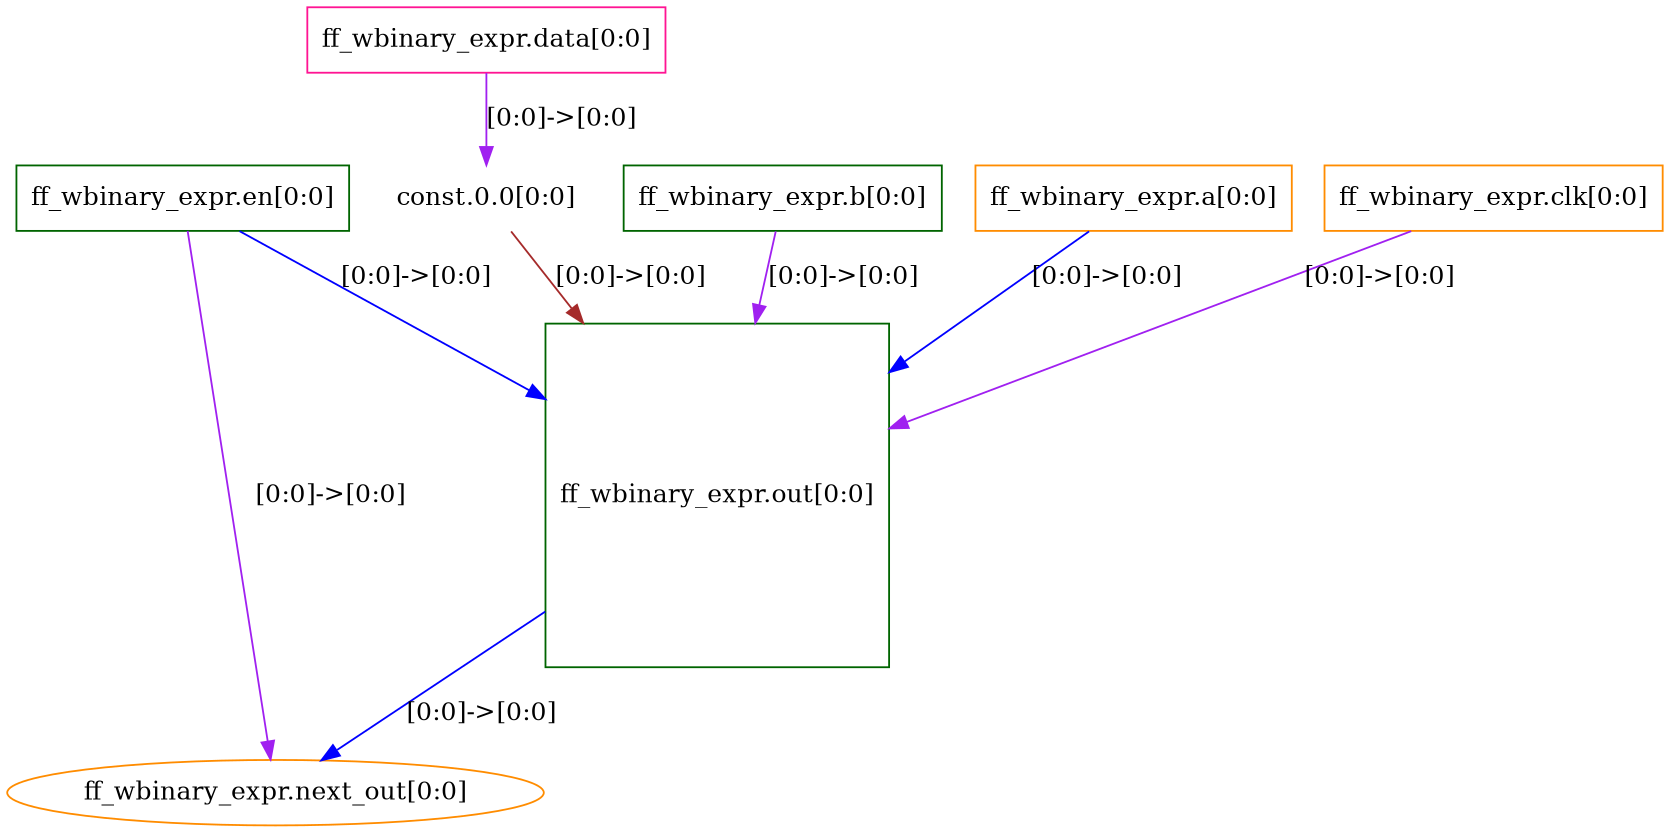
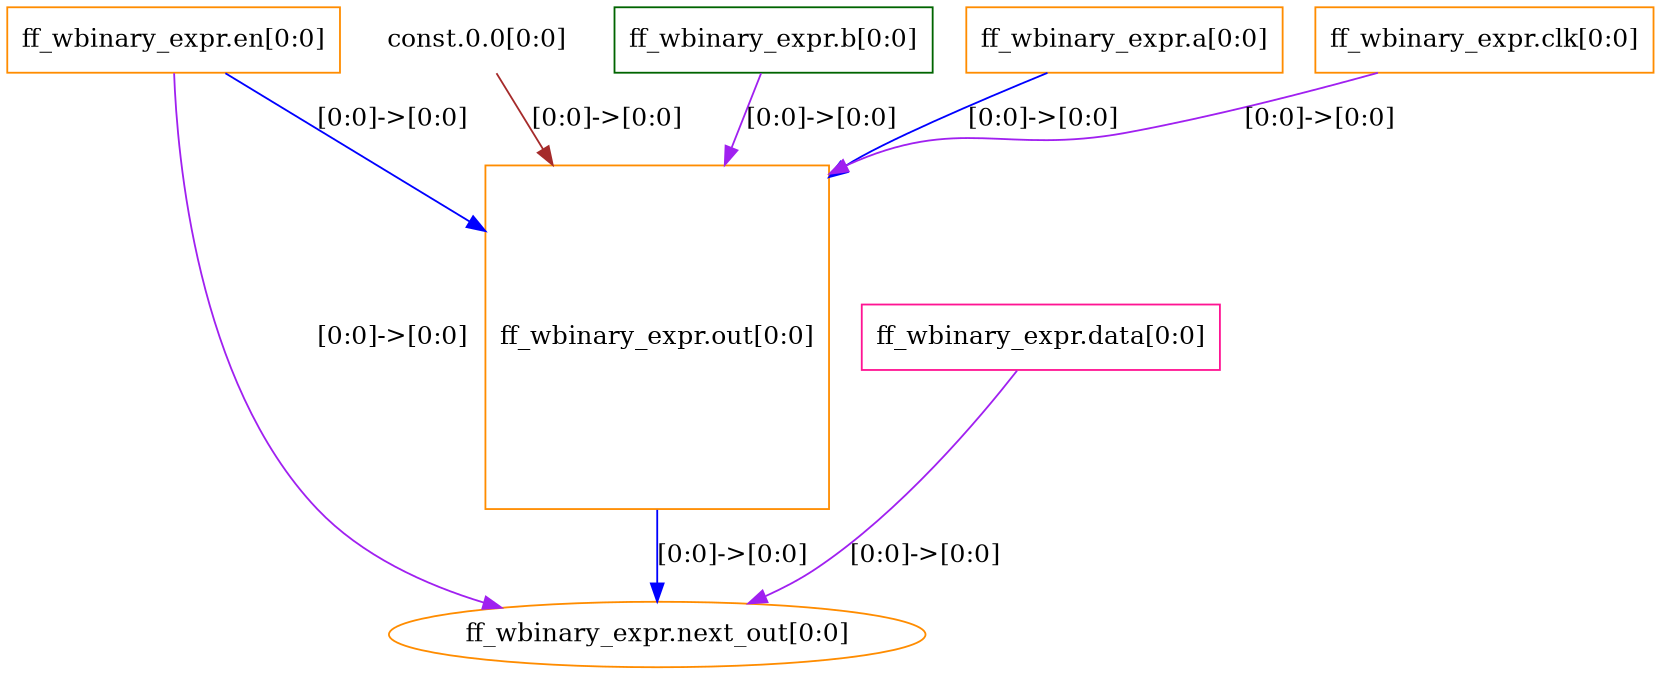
(486, 110) -> (903, 497)
(183, 198) -> (174, 40)
(717, 495) -> (657, 337)
